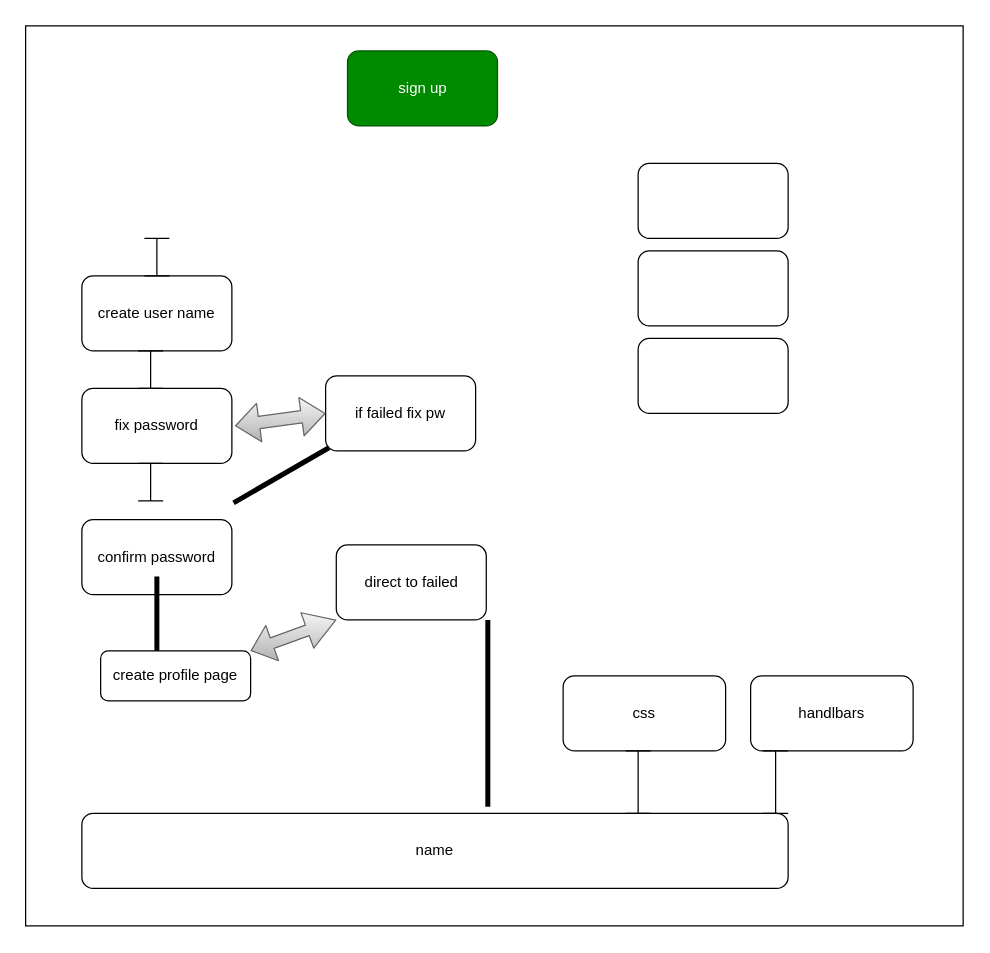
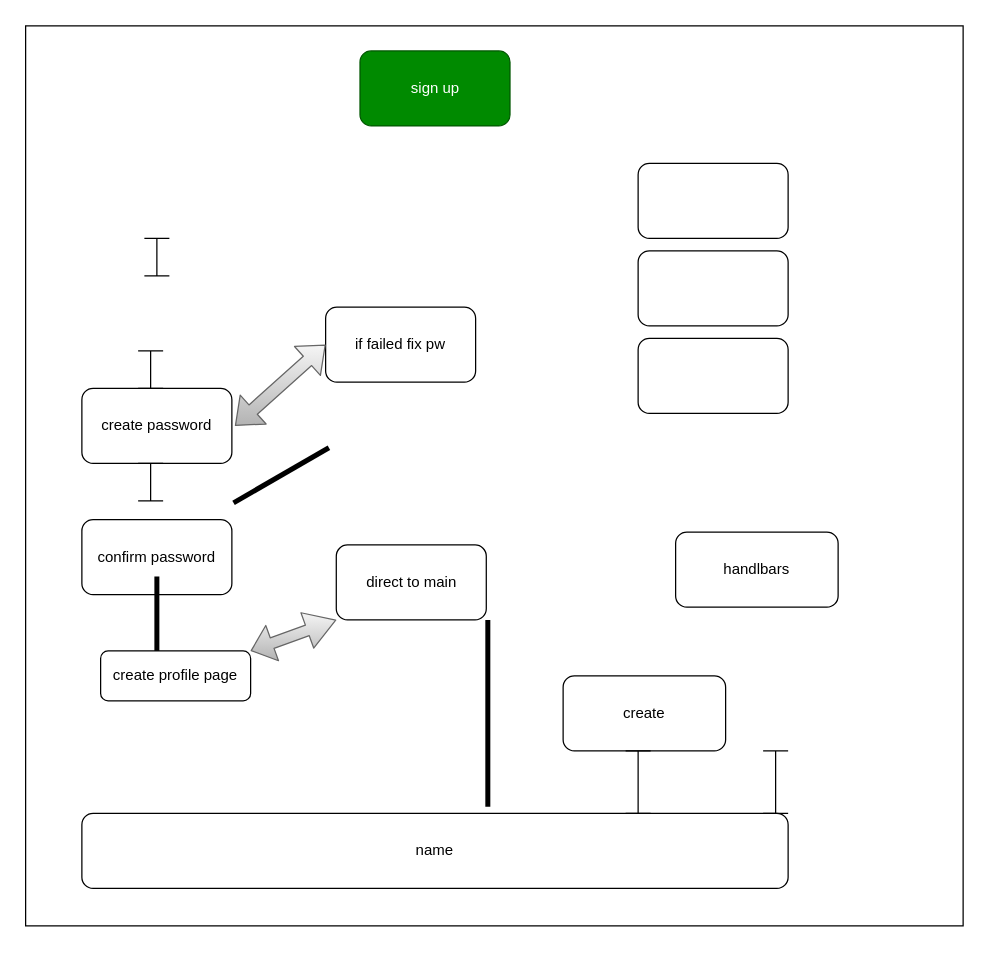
(423, 88) -> (435, 88)
(157, 313) -> none
(401, 413) -> (401, 344)
(157, 426) -> (157, 426)
(412, 582) -> (412, 582)
(644, 713) -> (644, 713)
(832, 713) -> (757, 569)
